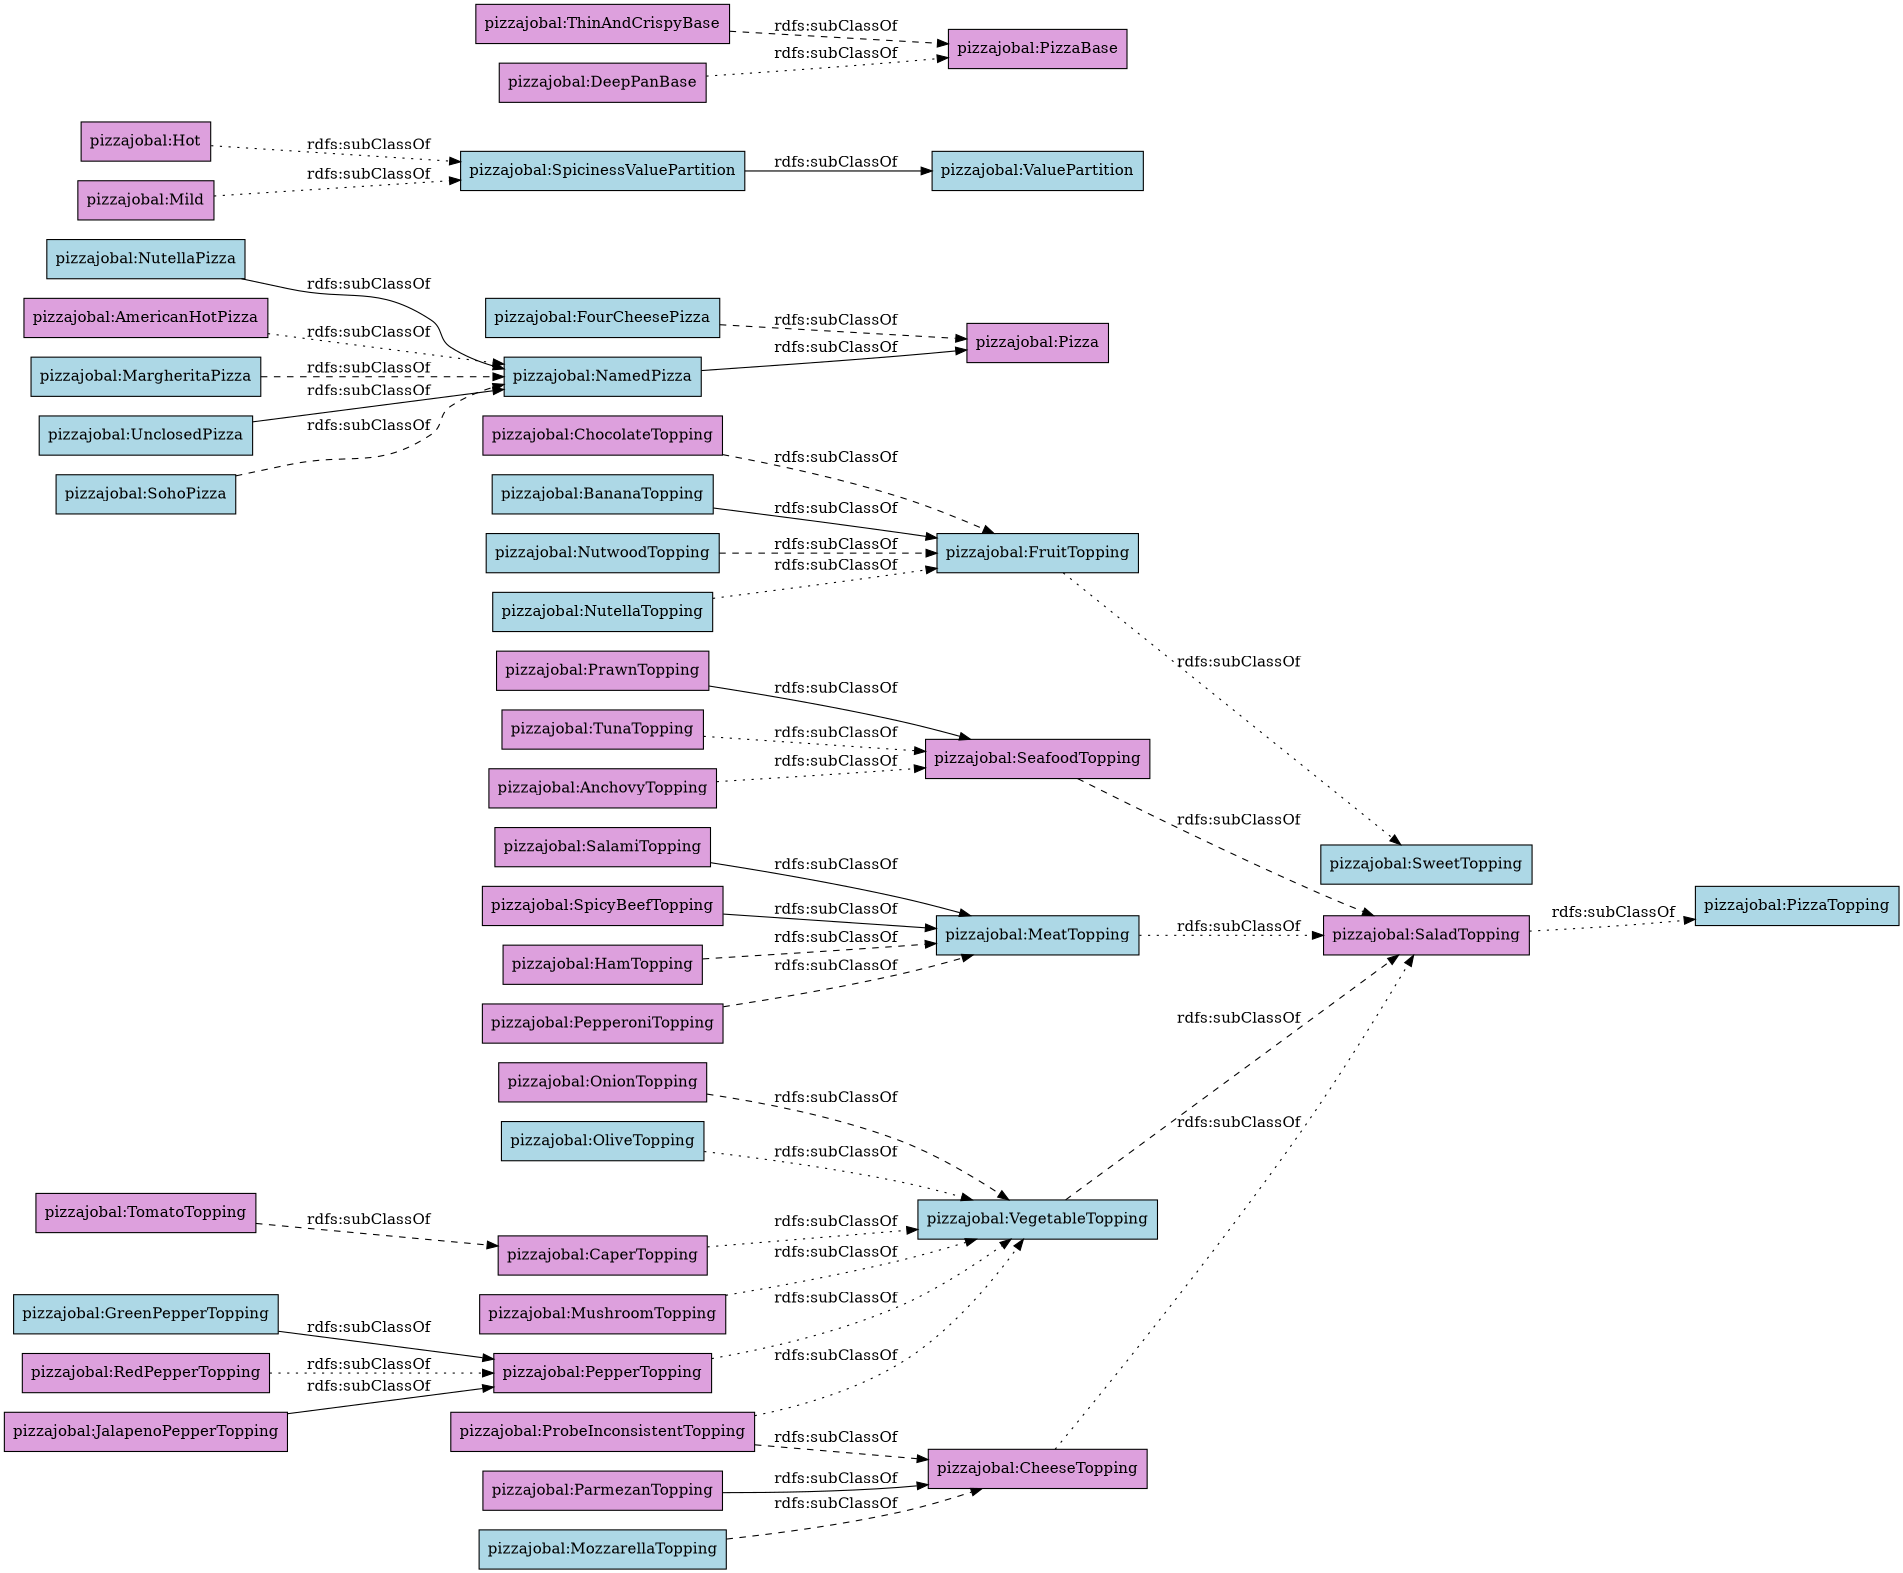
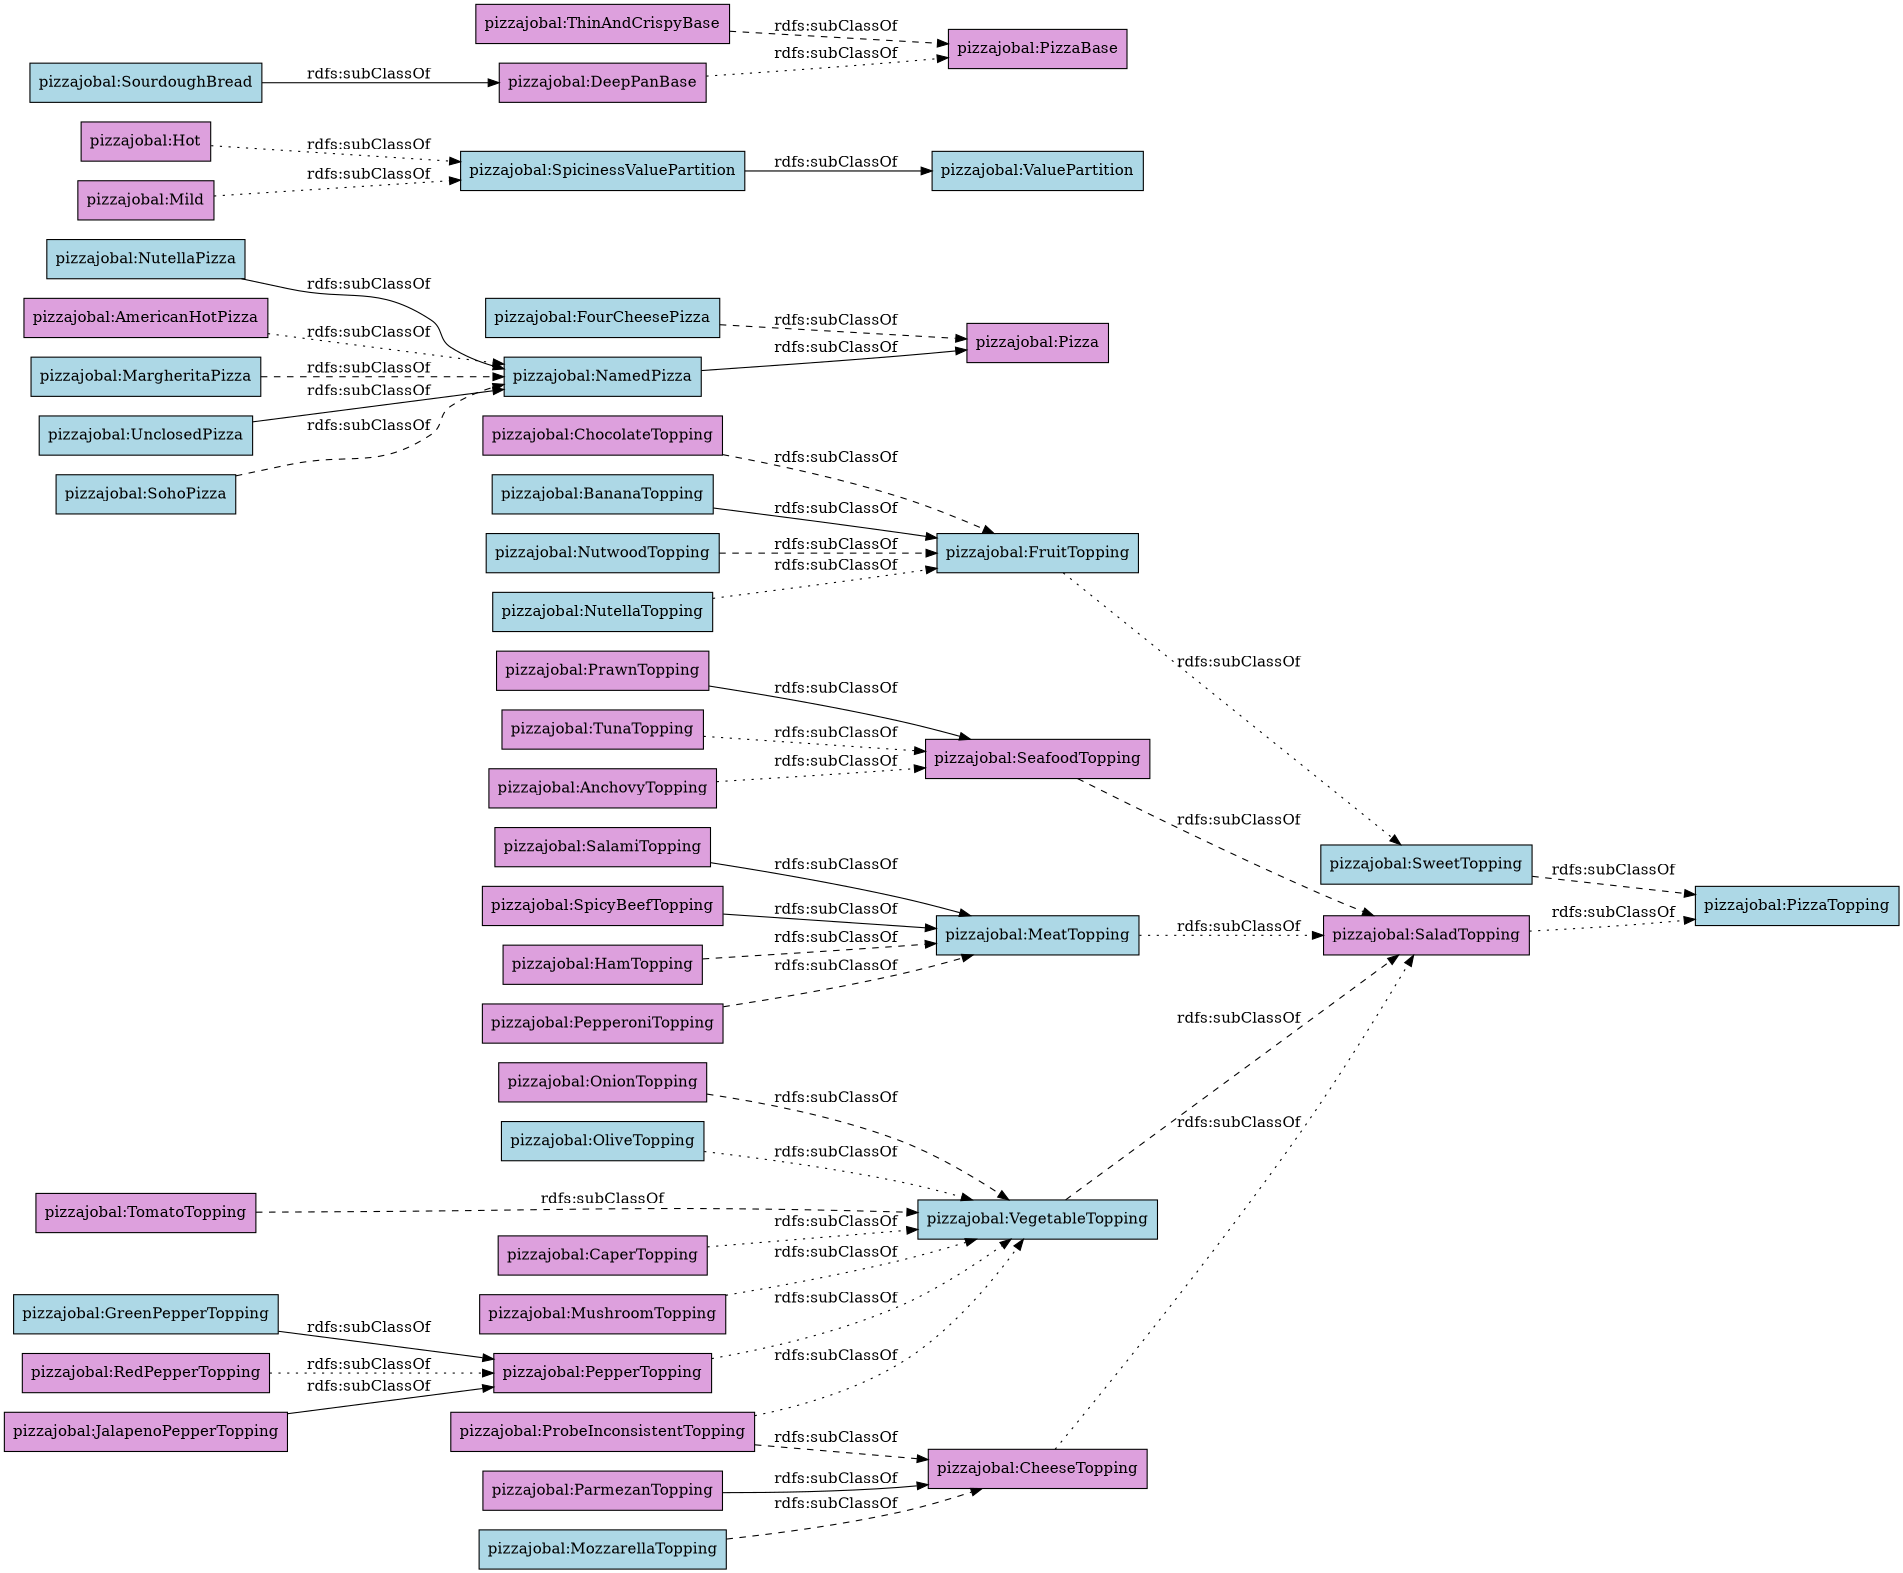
none -> (146, 83)
none -> (1608, 885)
(371, 1234) -> (581, 1209)
